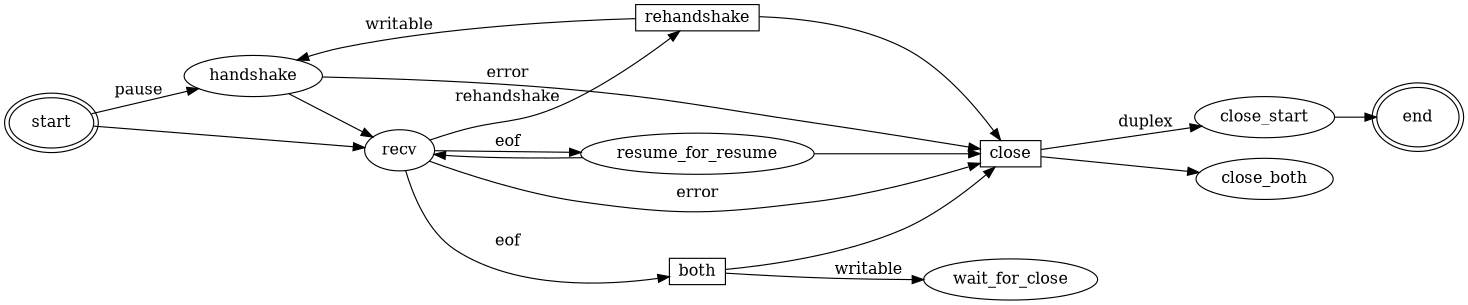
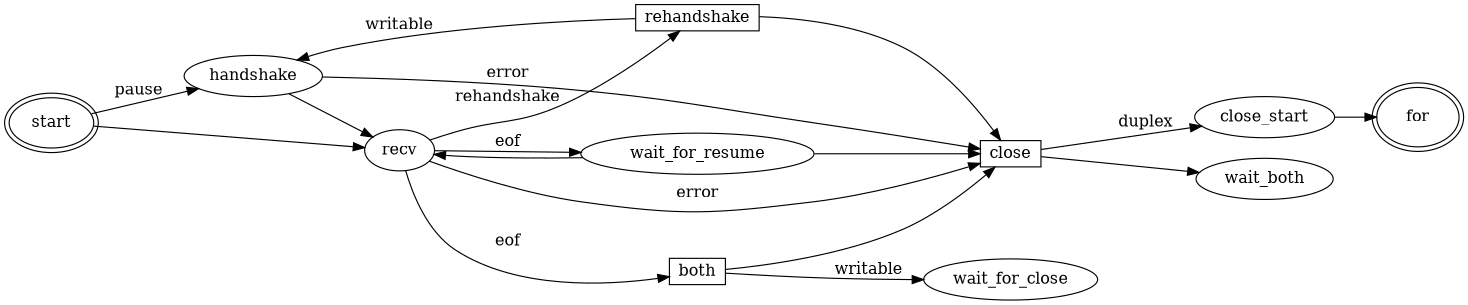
(1418, 117) -> (1418, 117)
(697, 154) -> (697, 154)
(1265, 179) -> (1265, 179)
